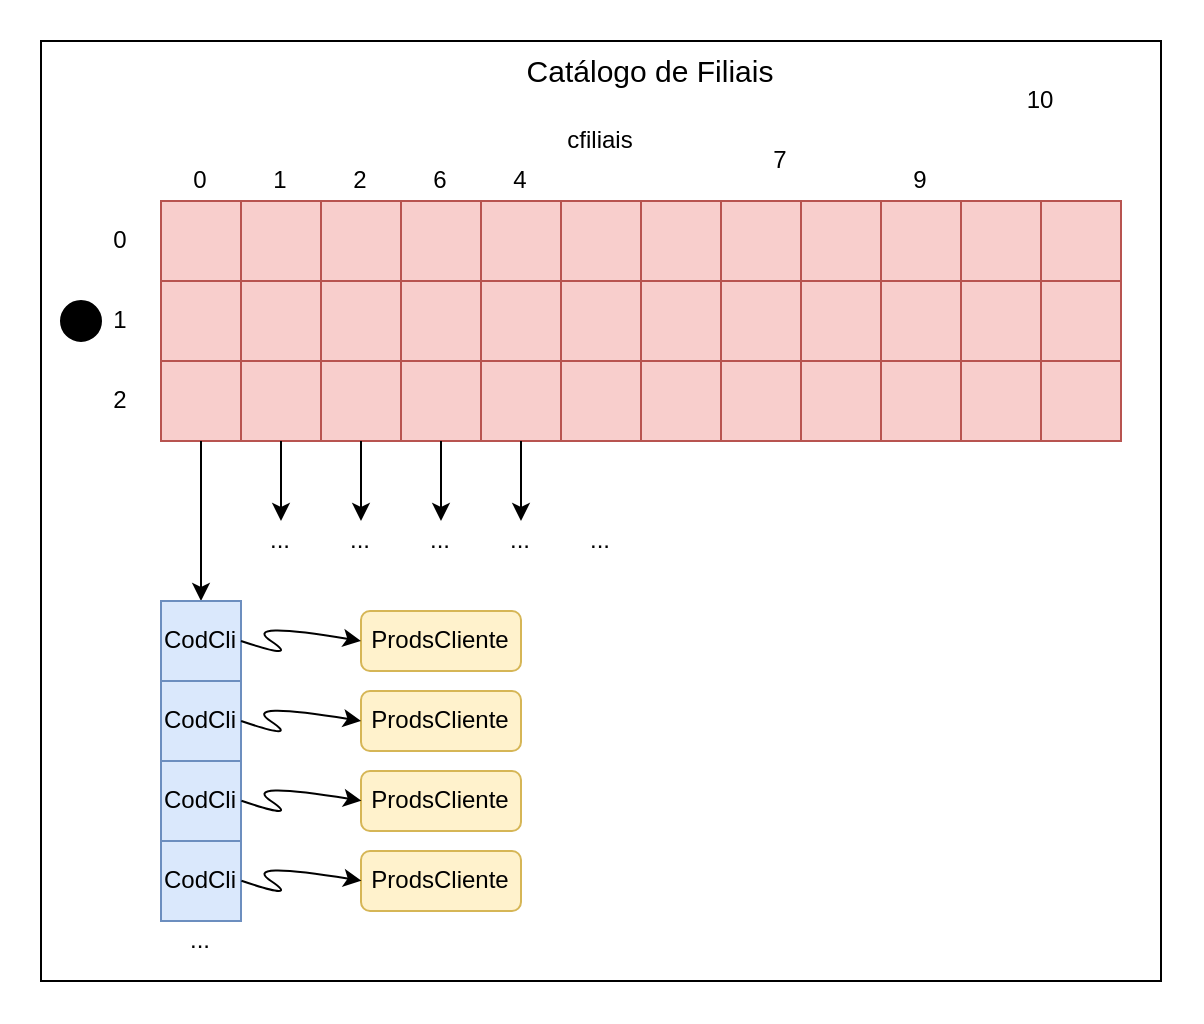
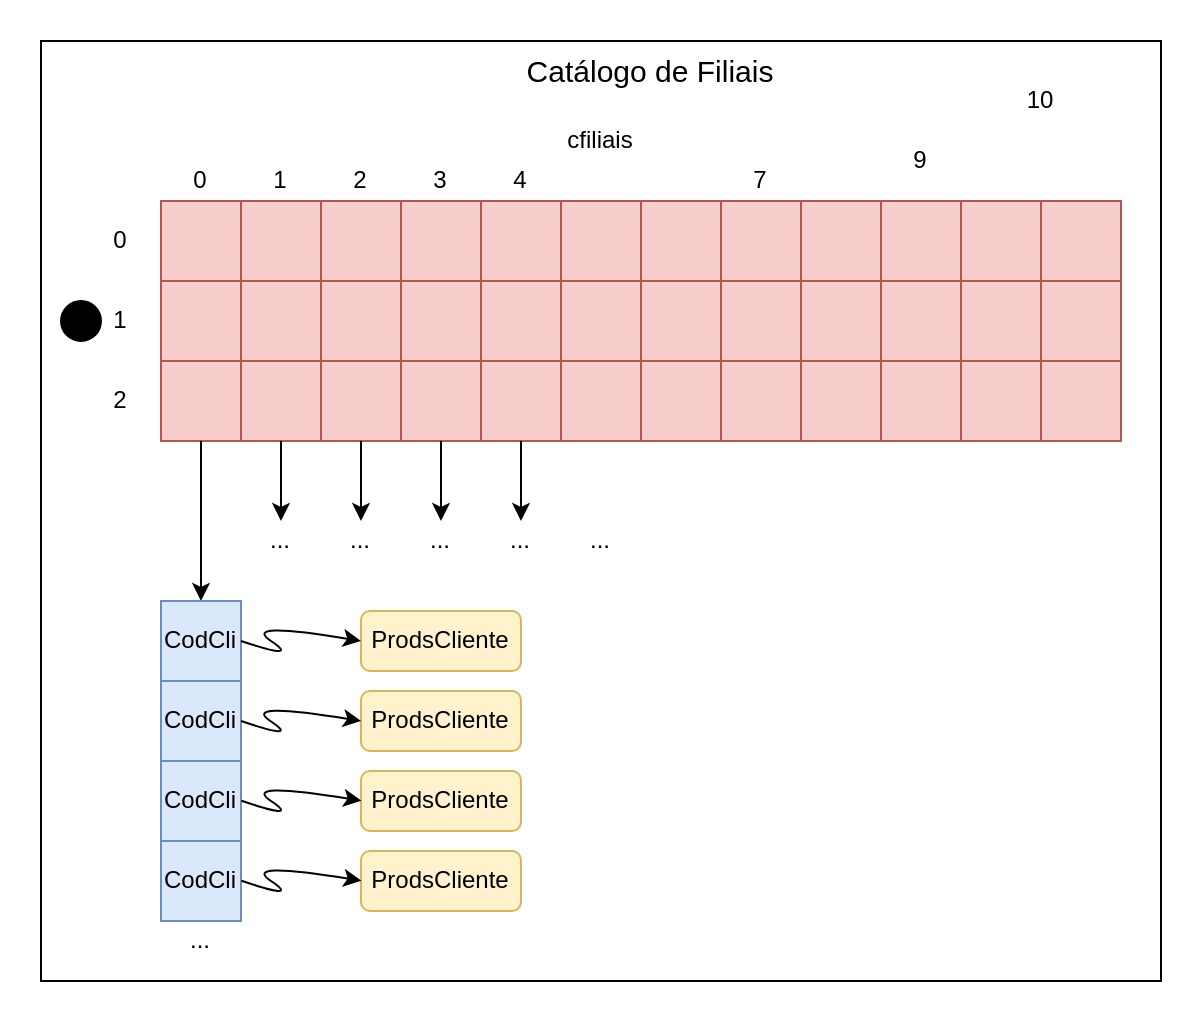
(781, 161) -> (761, 181)
(441, 181) -> (441, 181)
(921, 181) -> (921, 161)
